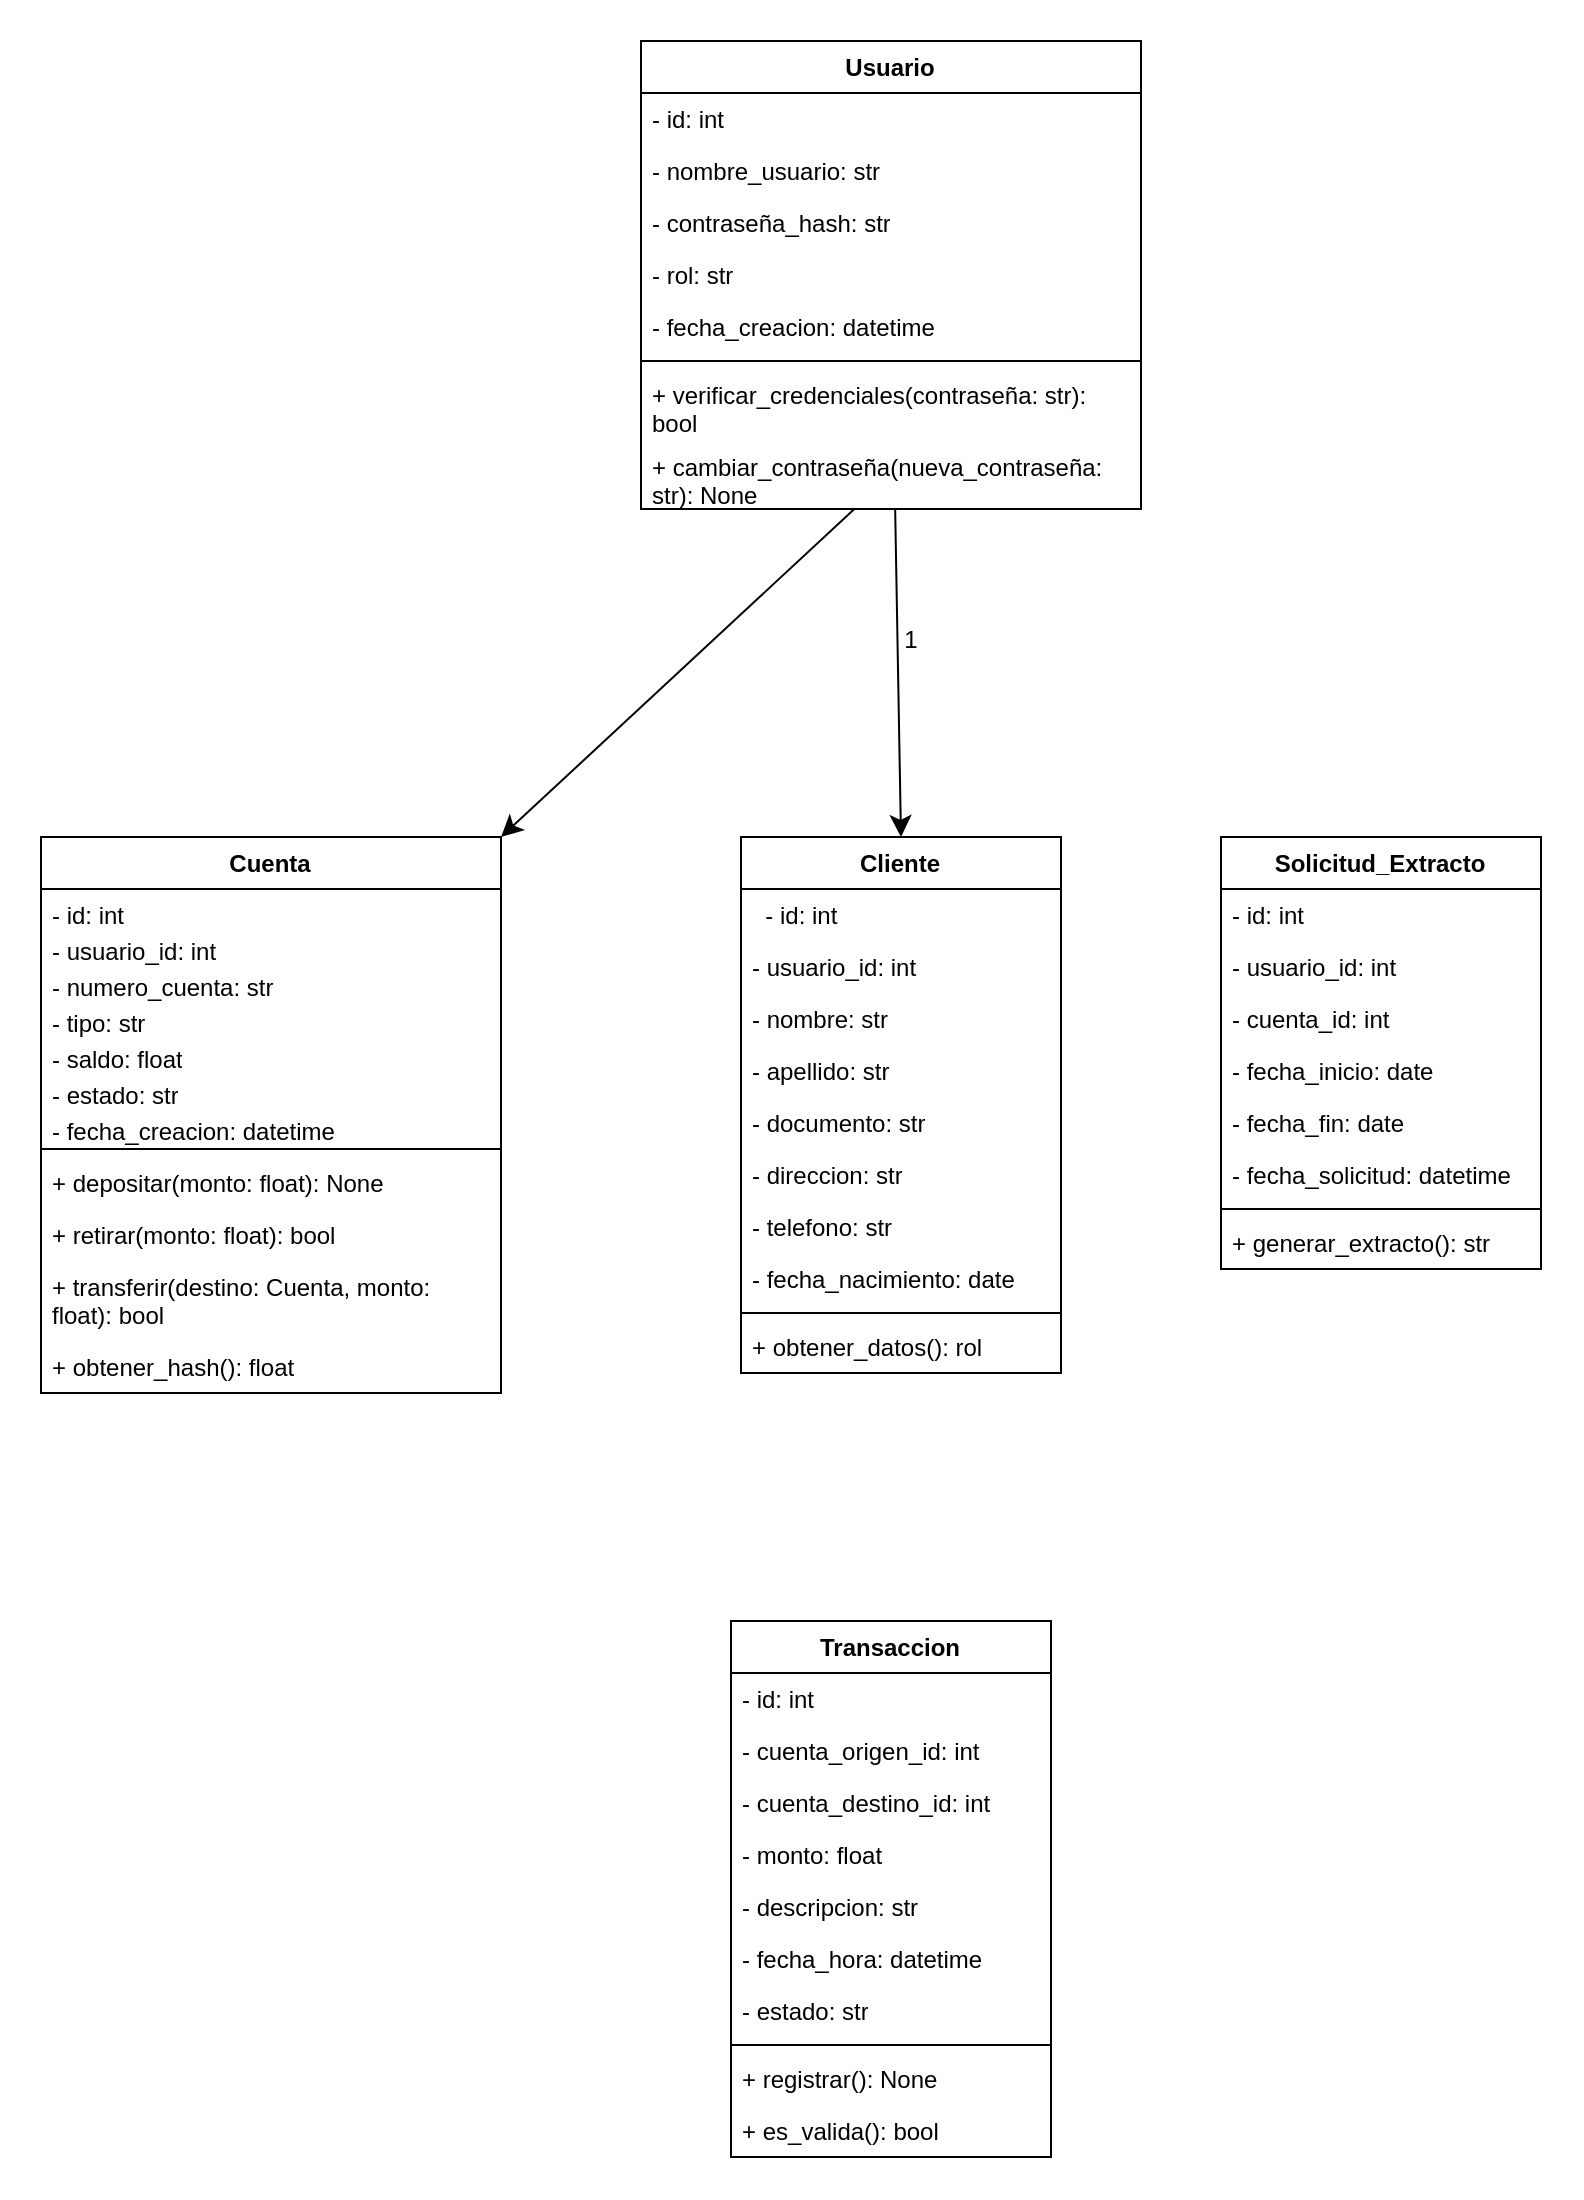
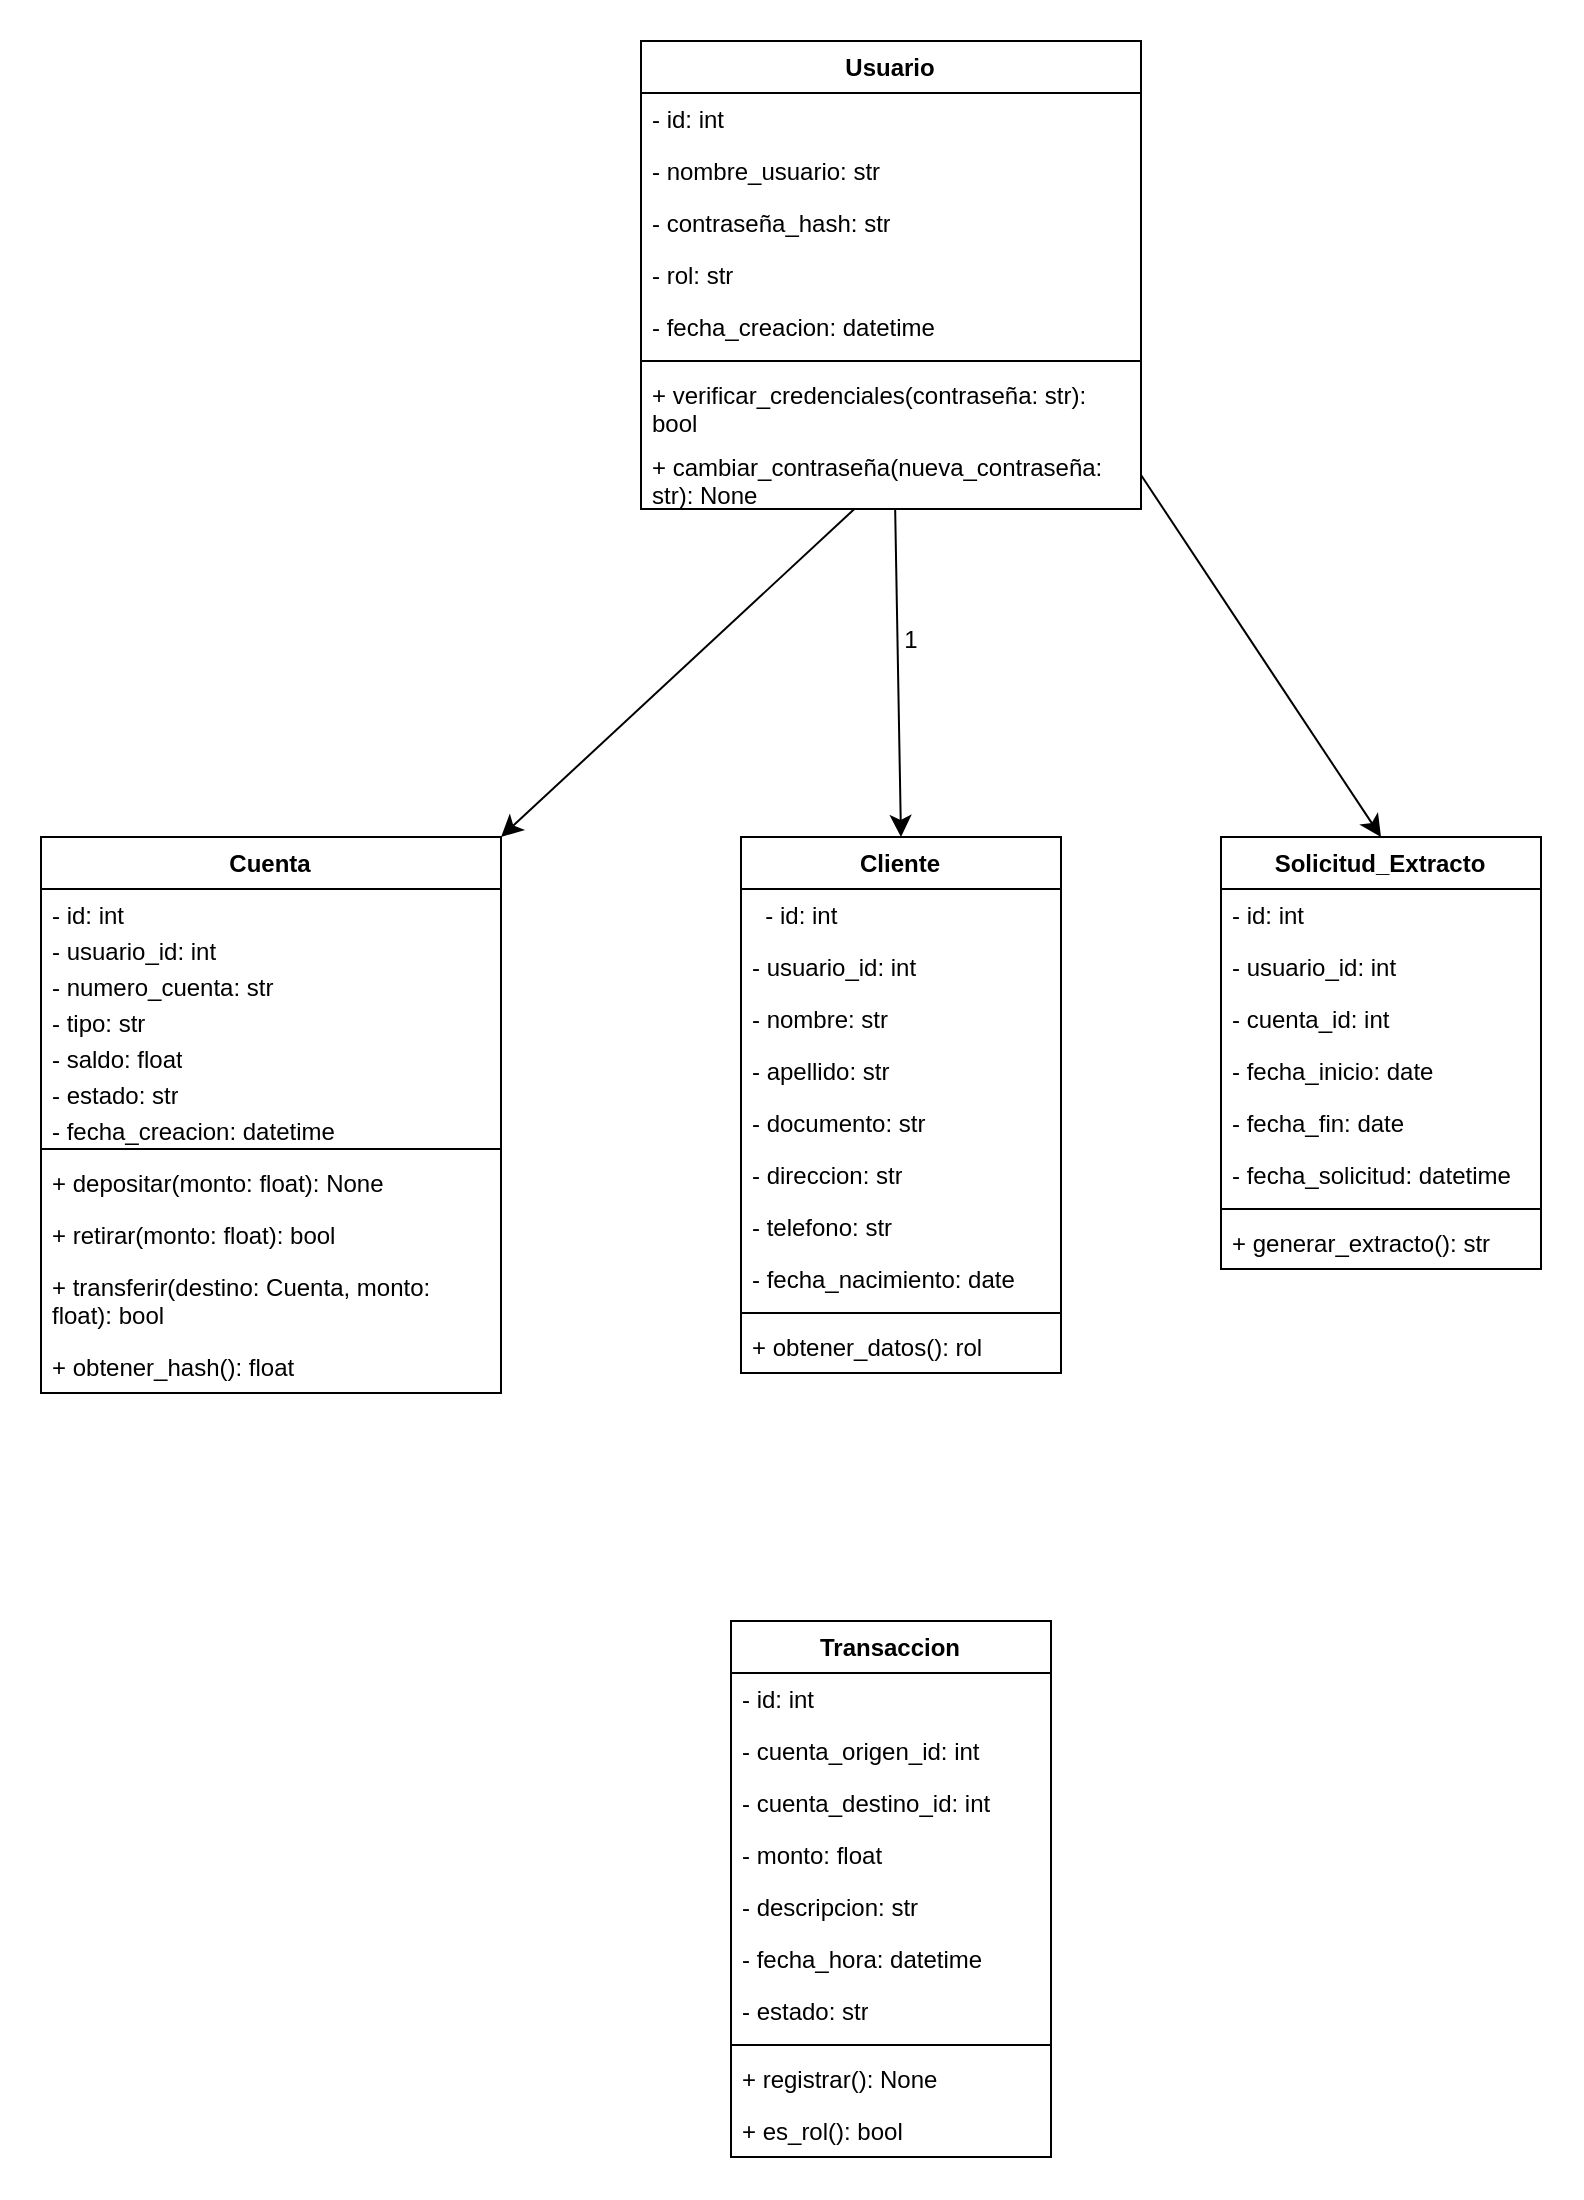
none -> (1258, 652)
(852, 2133) -> (835, 2133)
